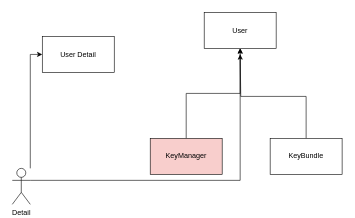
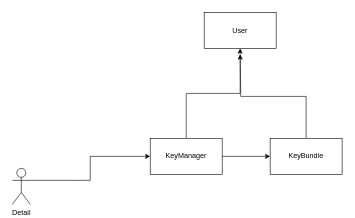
(33, 54) -> none
(78, 54) -> none
(186, 156) -> (186, 156)
none -> (244, 156)
(205, 180) -> (117, 156)
